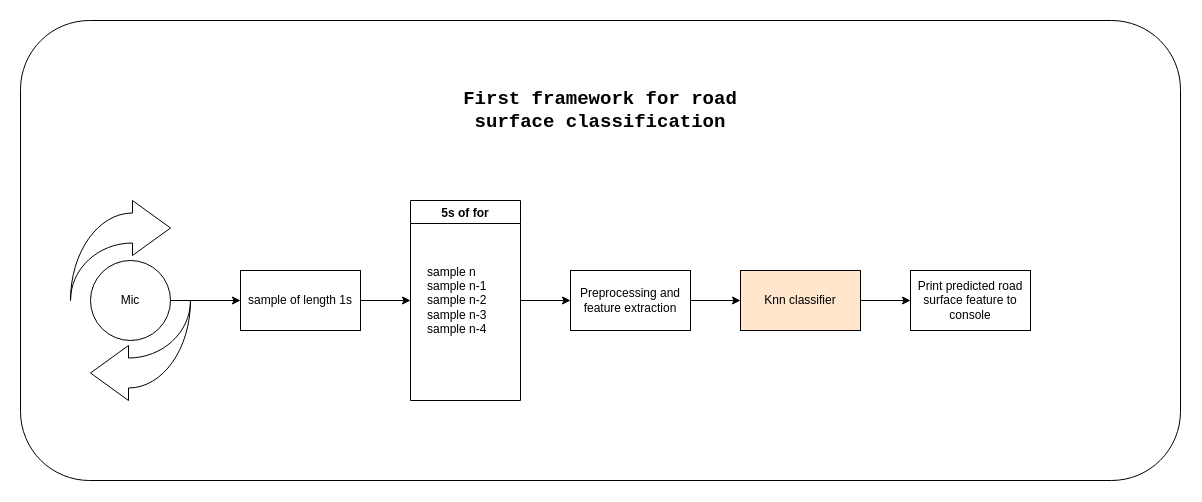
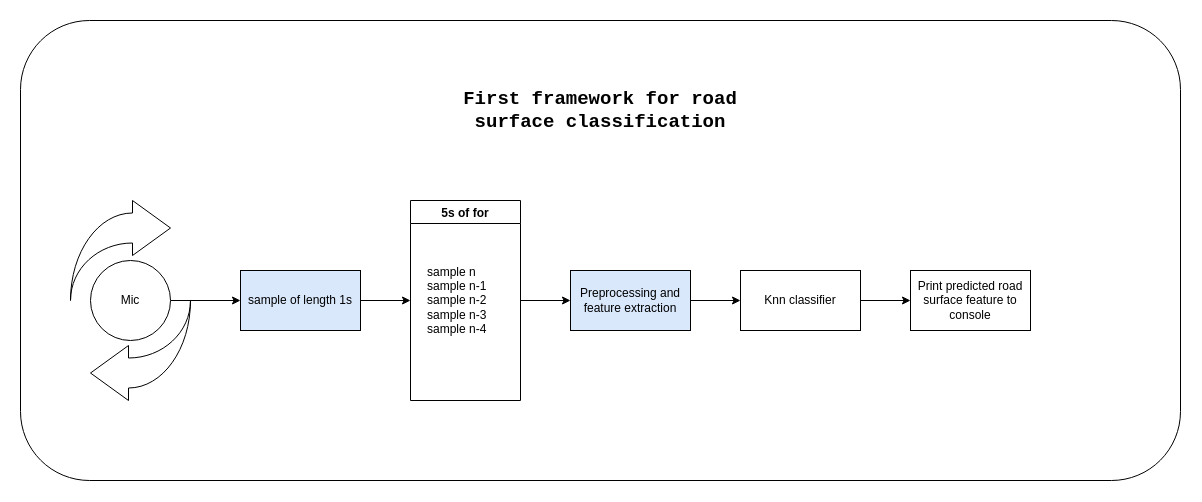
(301, 301) -> (301, 301)
(631, 301) -> (631, 301)
(801, 301) -> (801, 301)
